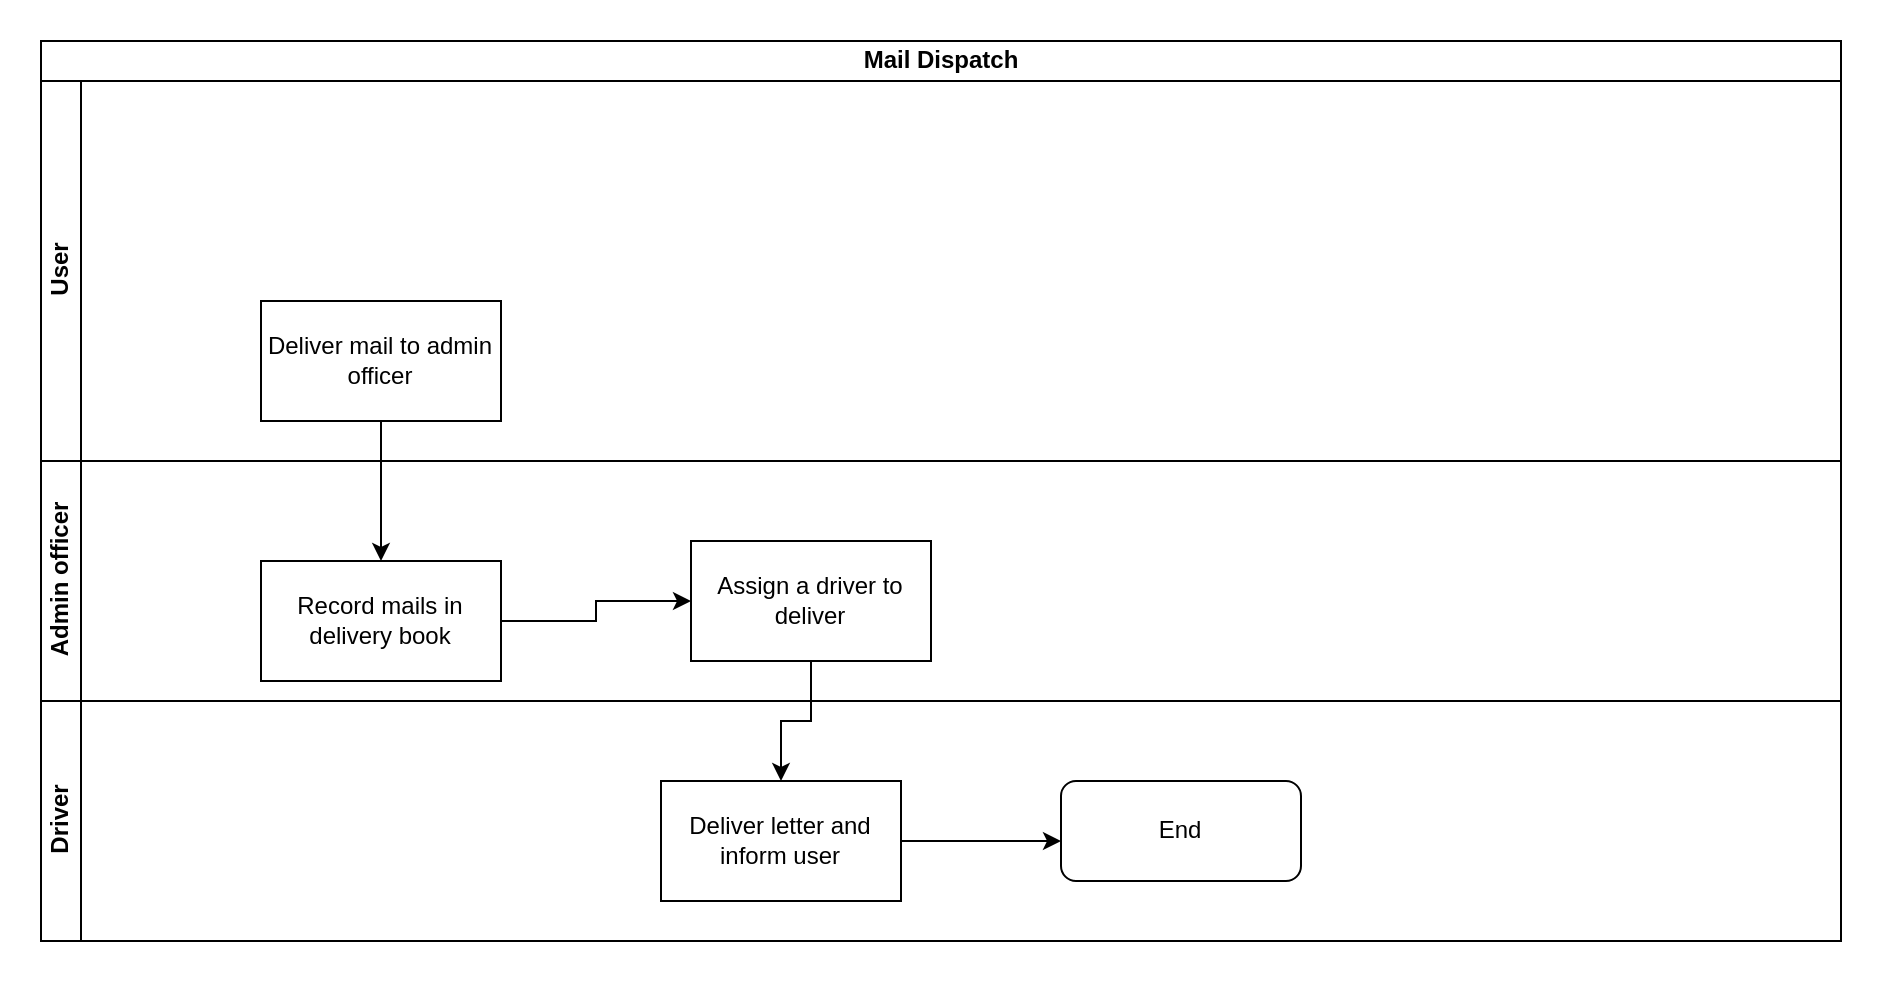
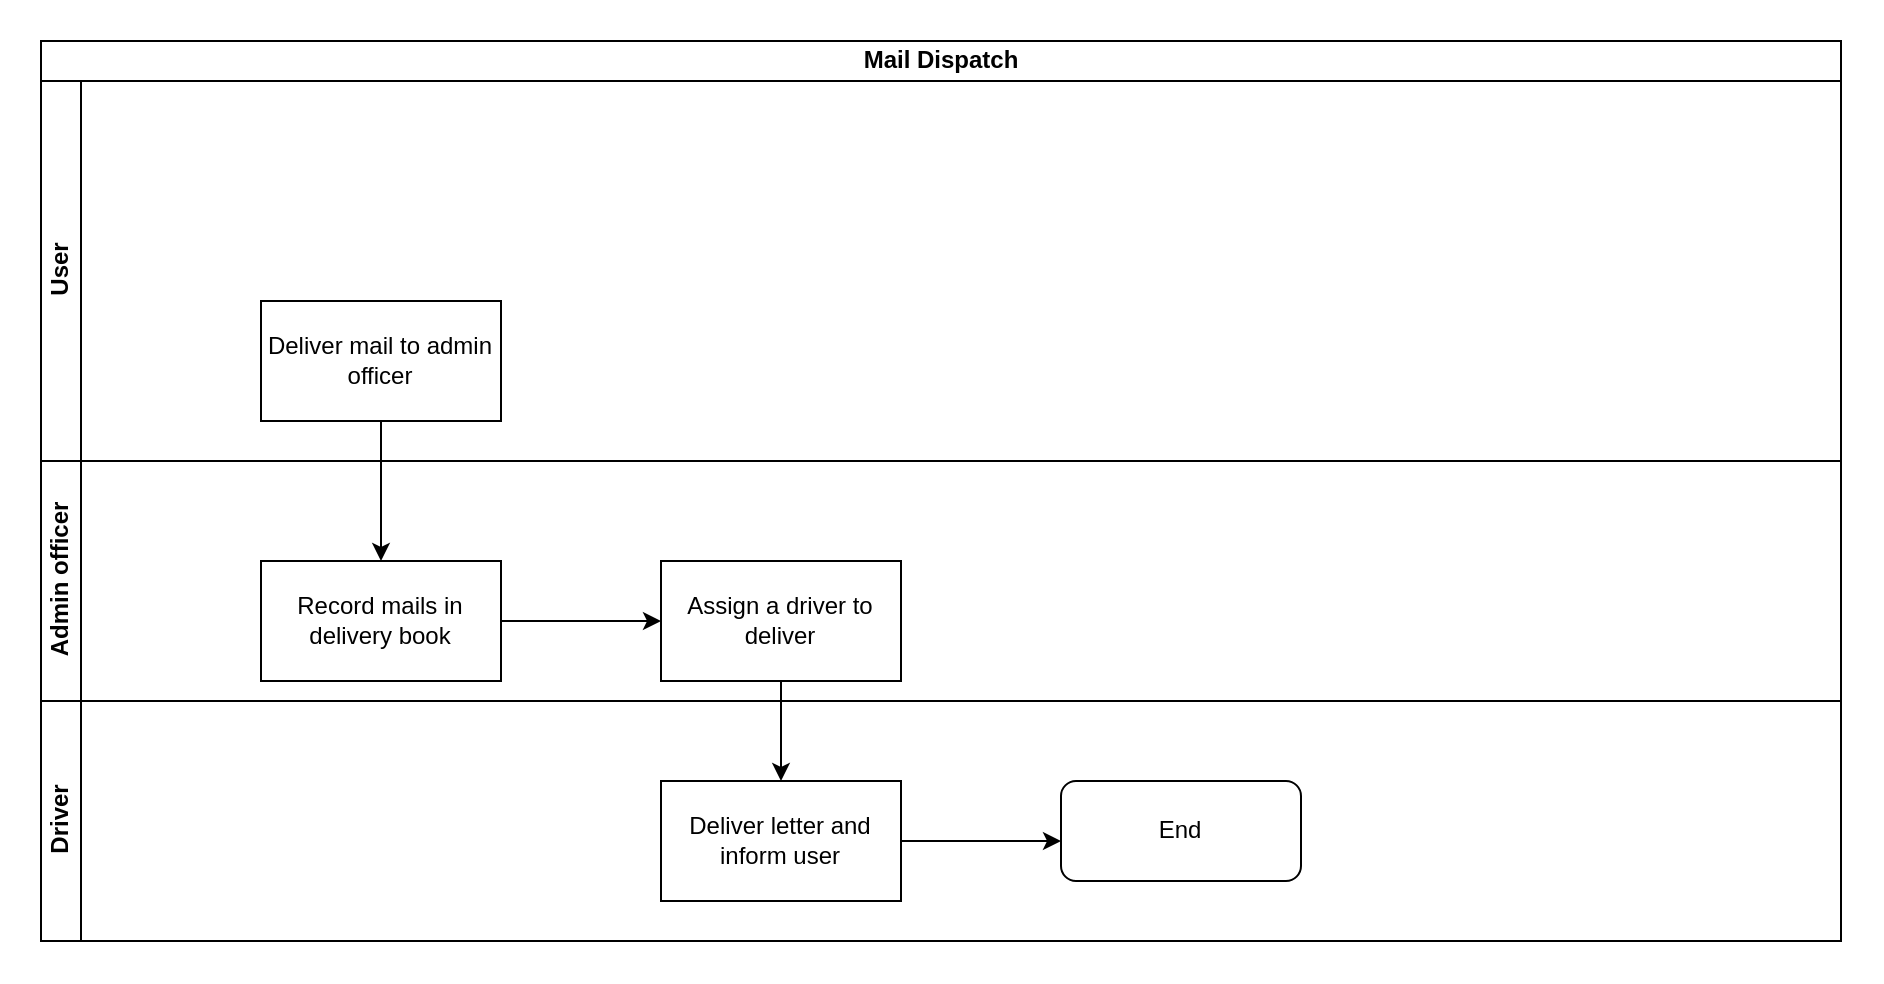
(811, 601) -> (781, 621)
